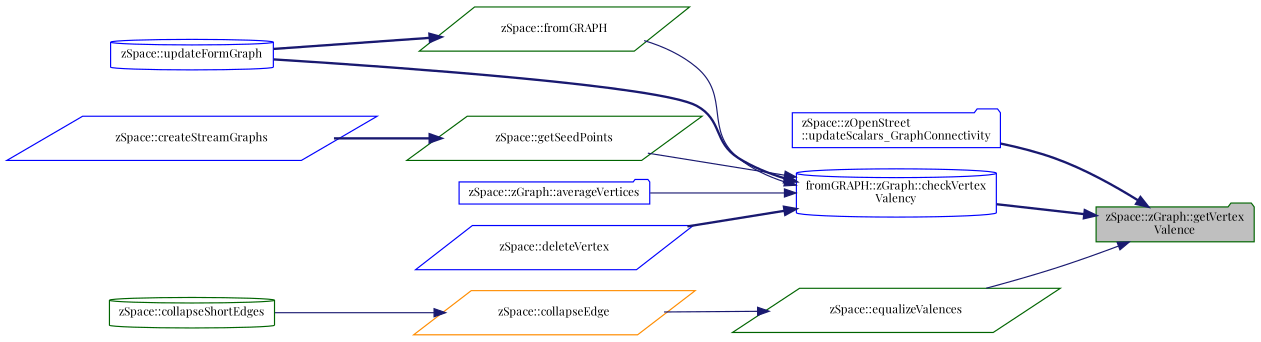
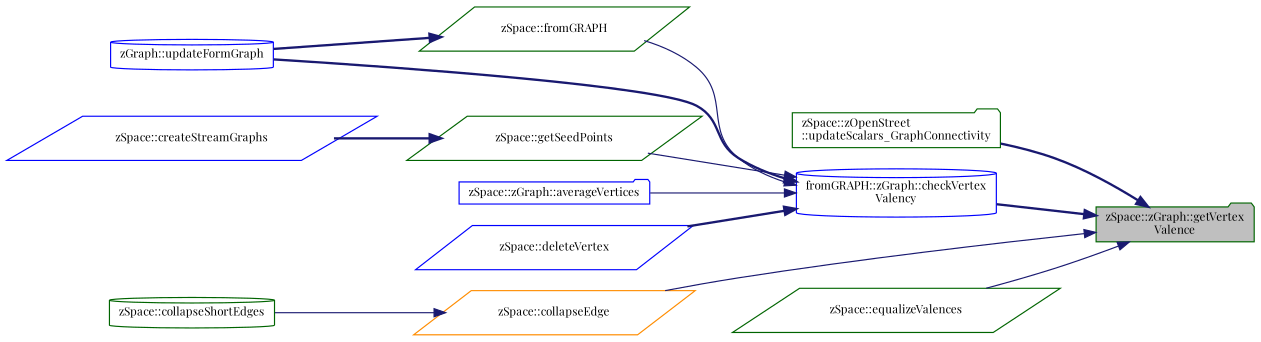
(192, 55) -> (192, 55)
(896, 130) -> (896, 130)
(711, 312) -> (874, 259)
